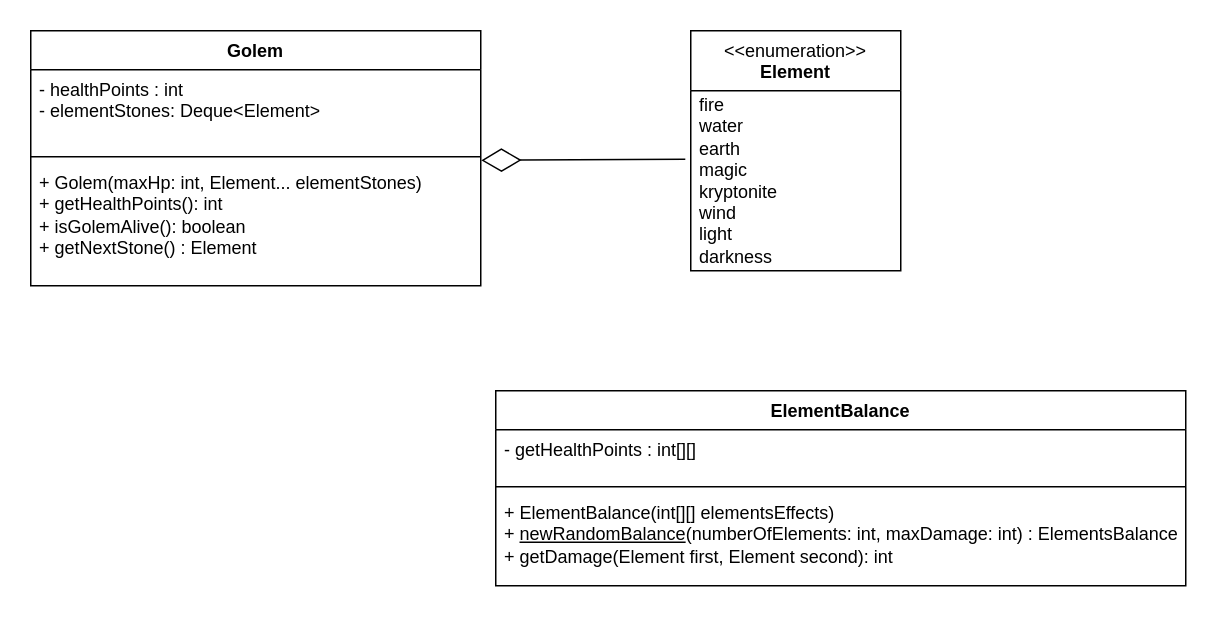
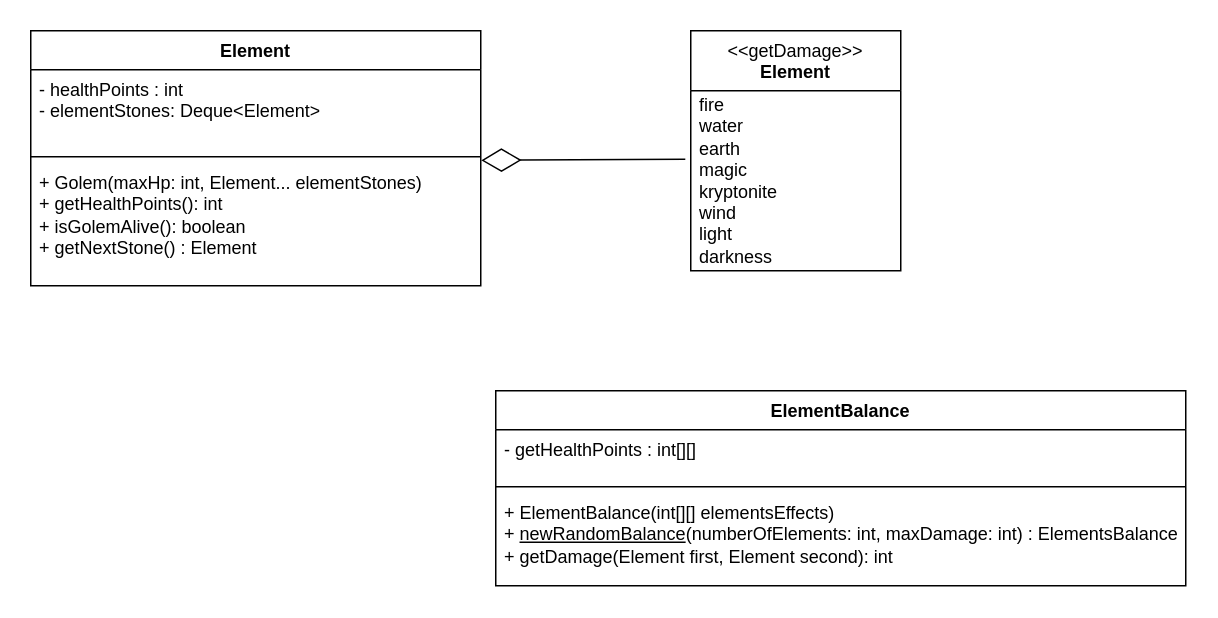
(256, 52) -> (256, 52)
(796, 63) -> (796, 63)
